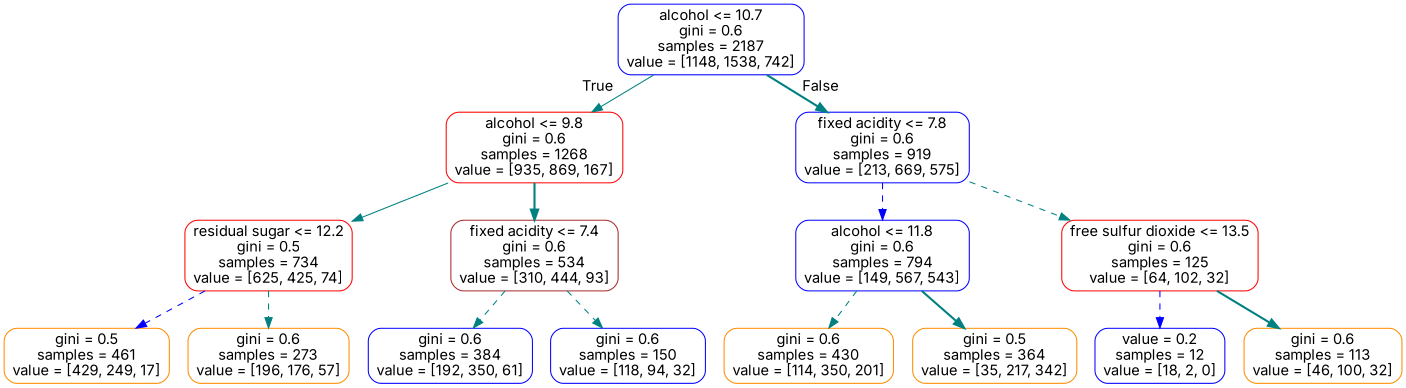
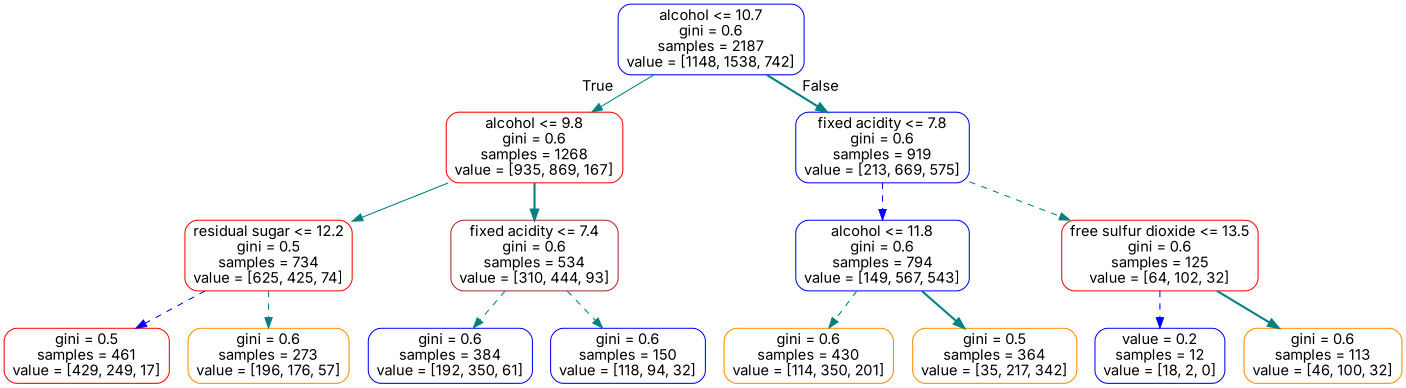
(87, 356) -> (87, 356)
